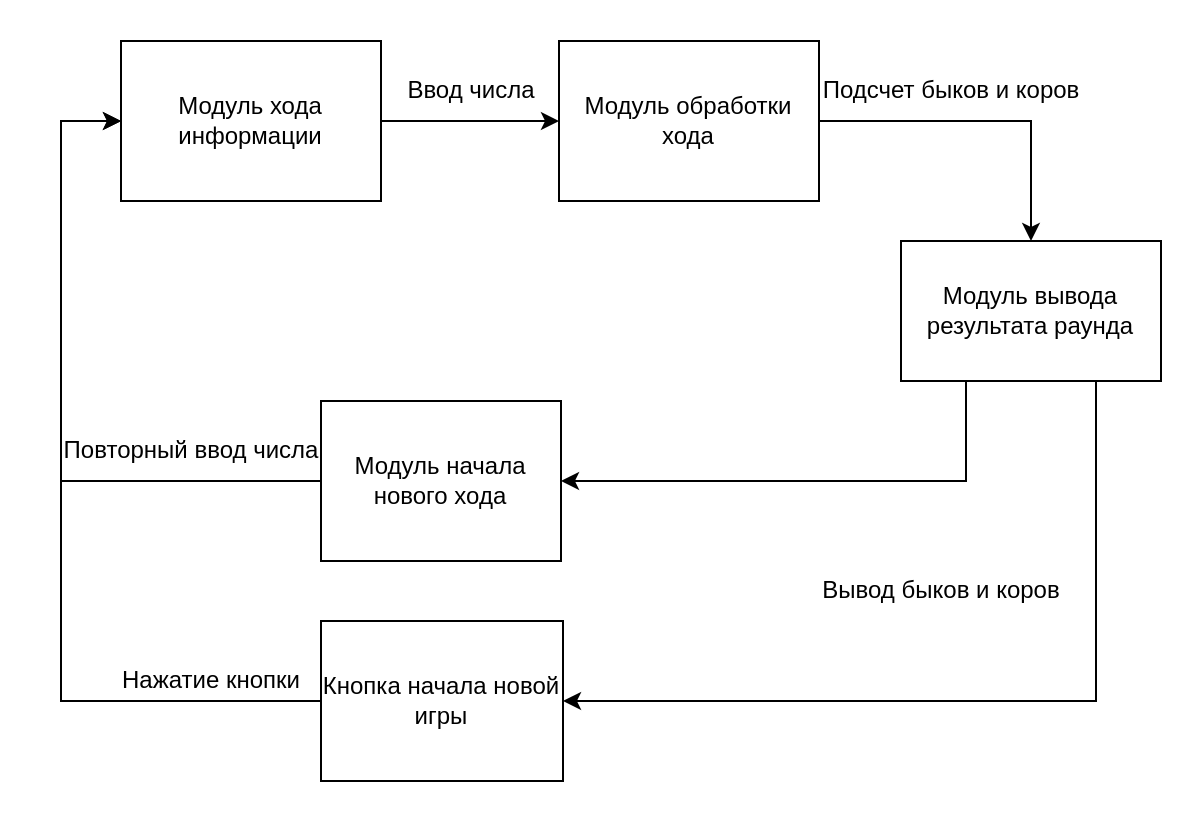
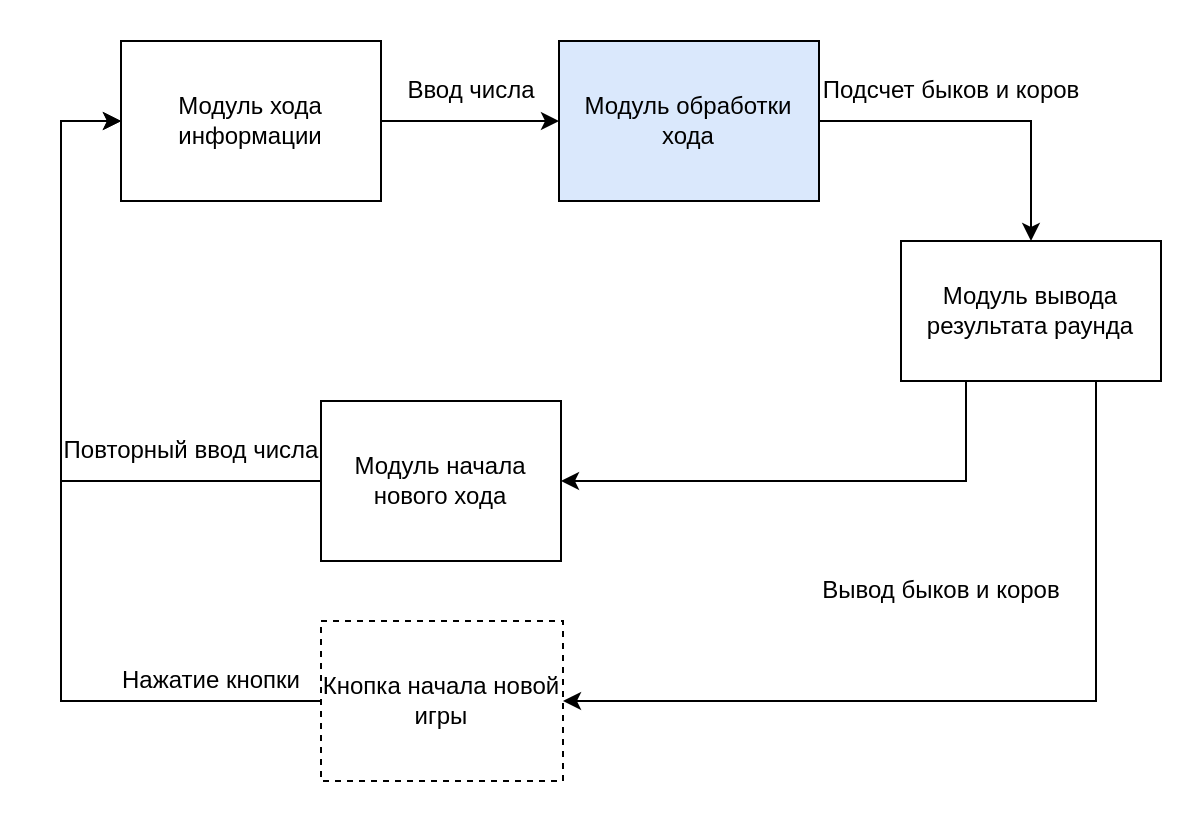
(689, 121) -> (689, 121)
(442, 701) -> (442, 701)
